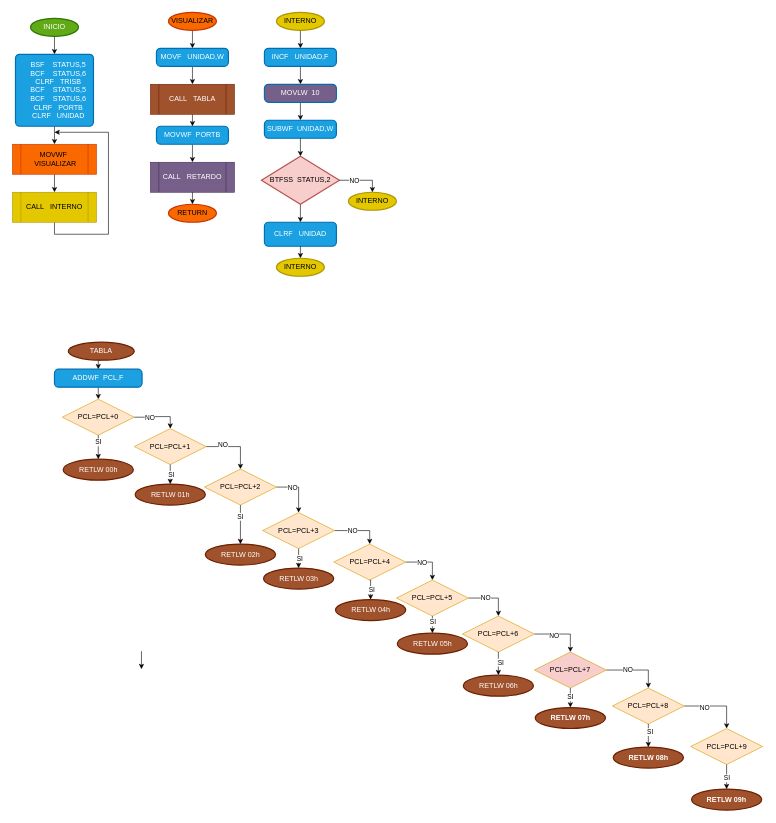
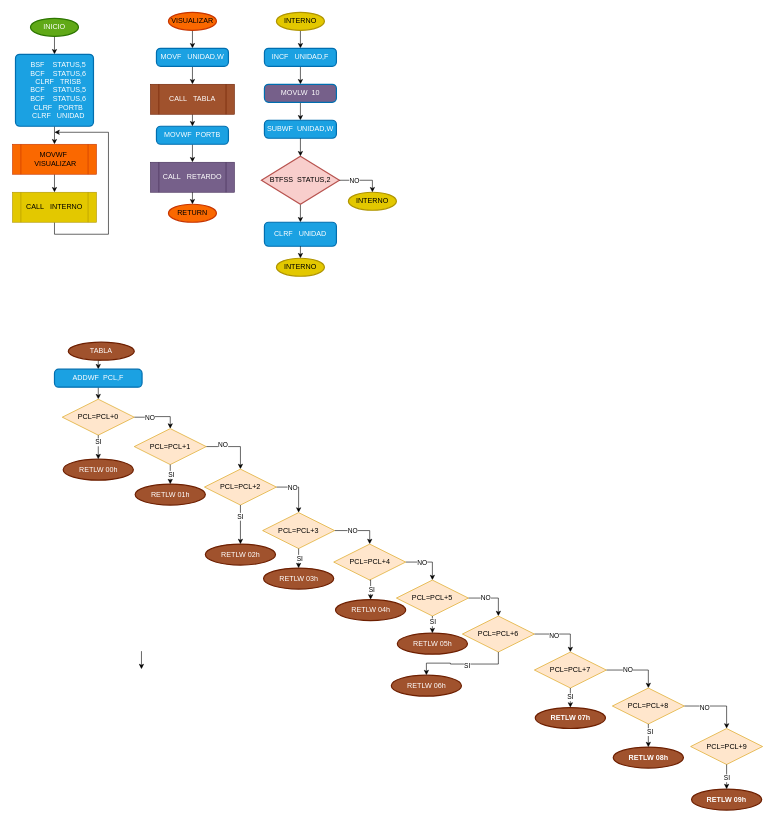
(570, 670) -> (570, 670)
(498, 686) -> (426, 686)
